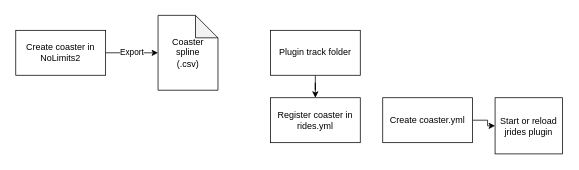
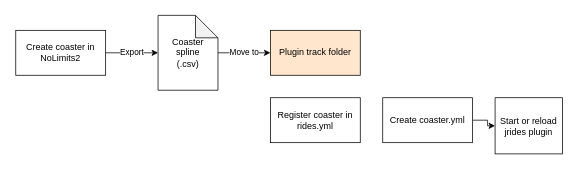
none -> (241, 53)
(315, 53) -> (315, 53)
(315, 89) -> none
